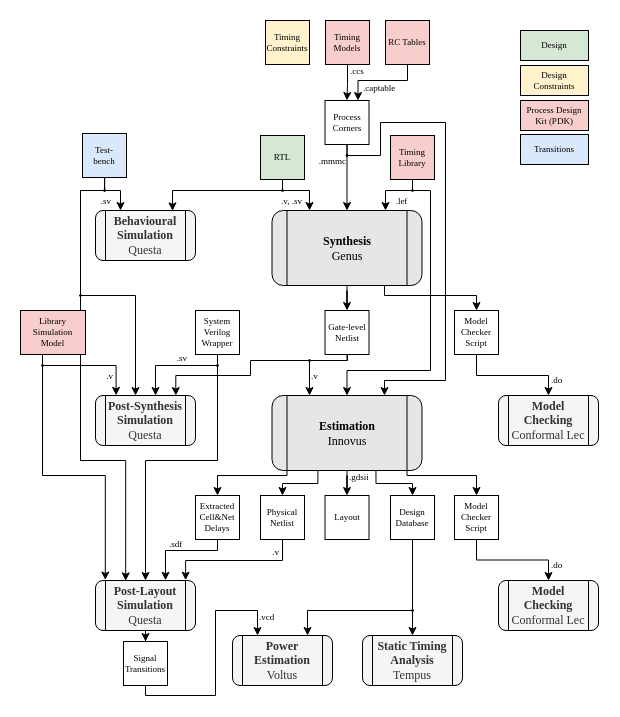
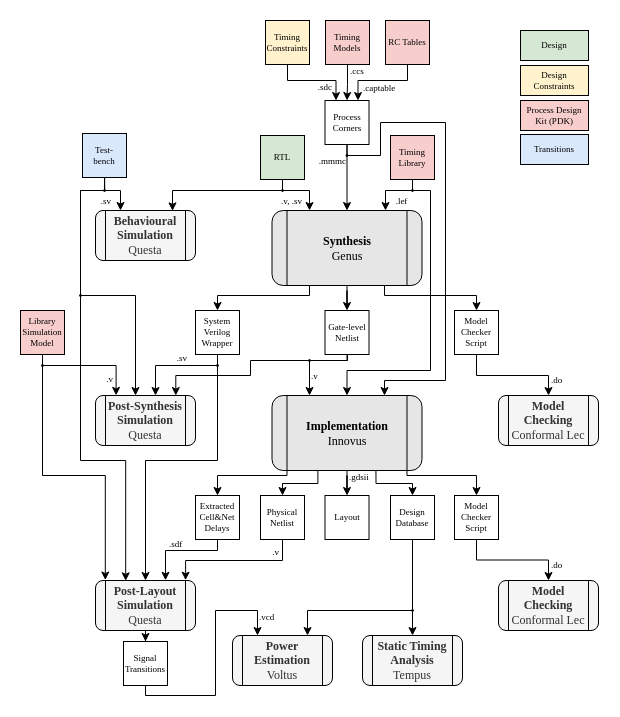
none -> (310, 81)
none -> (265, 296)
(53, 333) -> (43, 333)
(348, 434) -> (348, 434)
